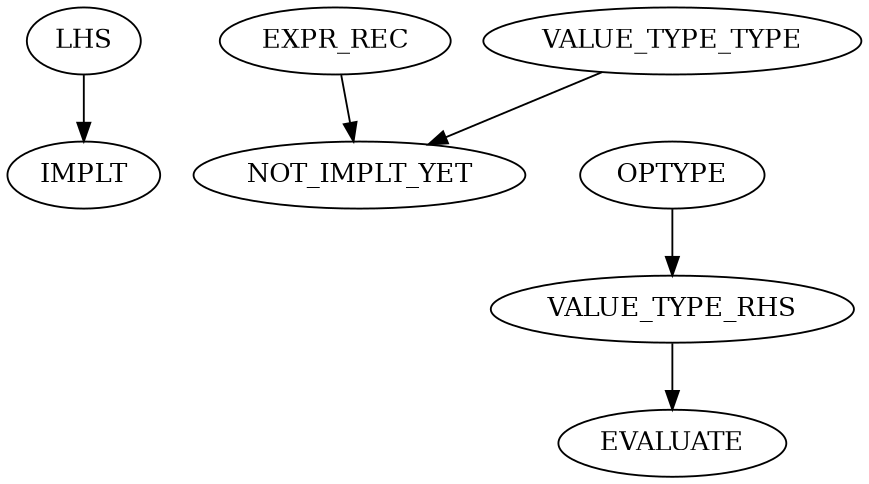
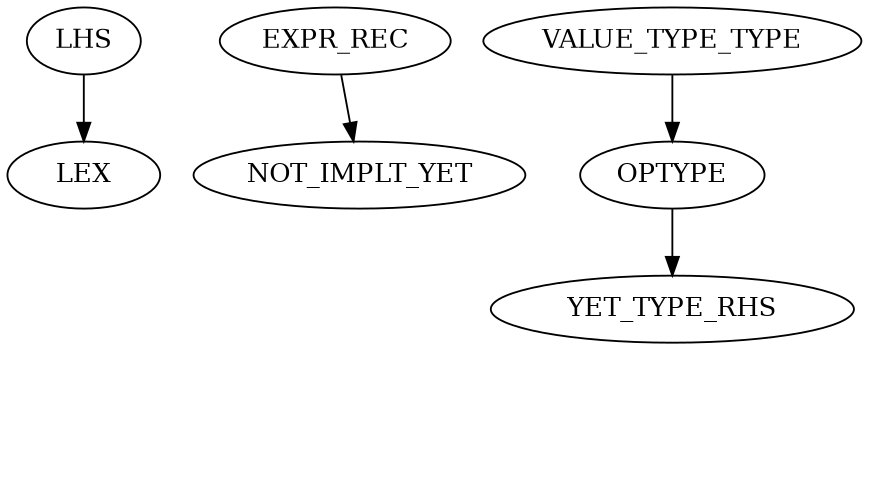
(524, 105) -> (672, 99)
(84, 175) -> (84, 175)
(672, 309) -> (672, 309)
(672, 443) -> none
